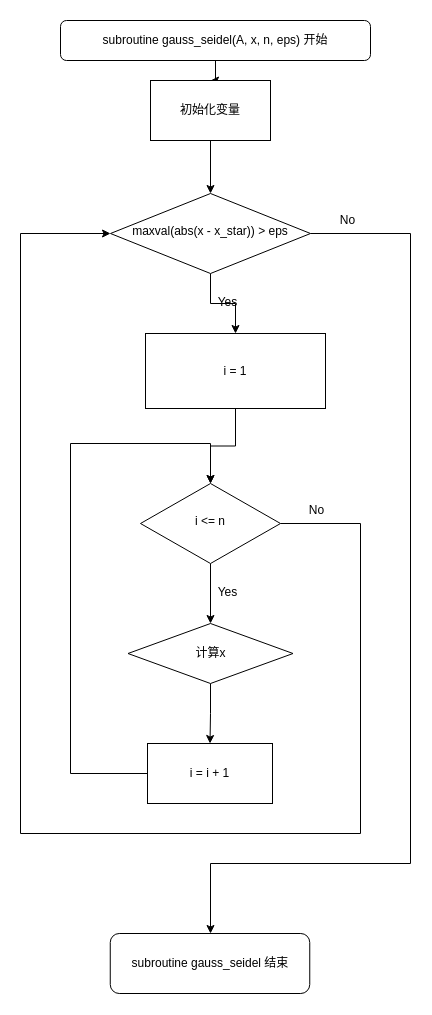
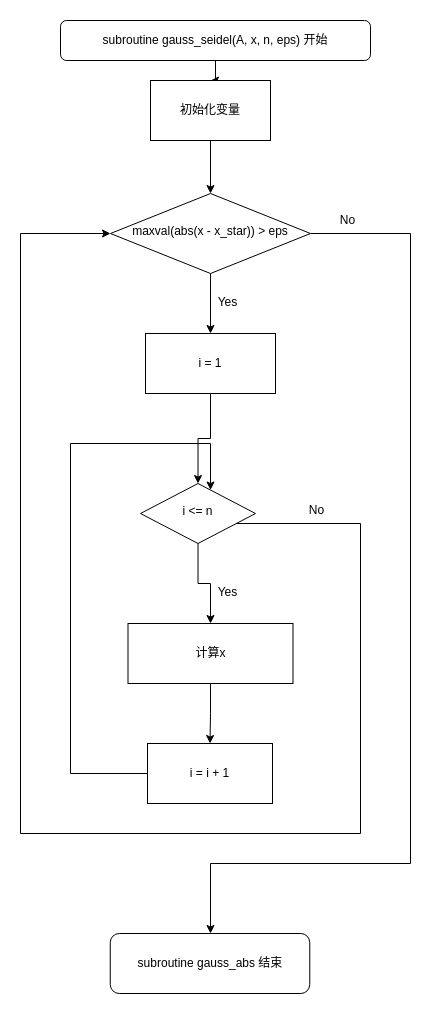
(236, 371) -> (211, 364)
(211, 524) -> (198, 514)
(211, 654) -> (211, 654)
(211, 964) -> (211, 964)
